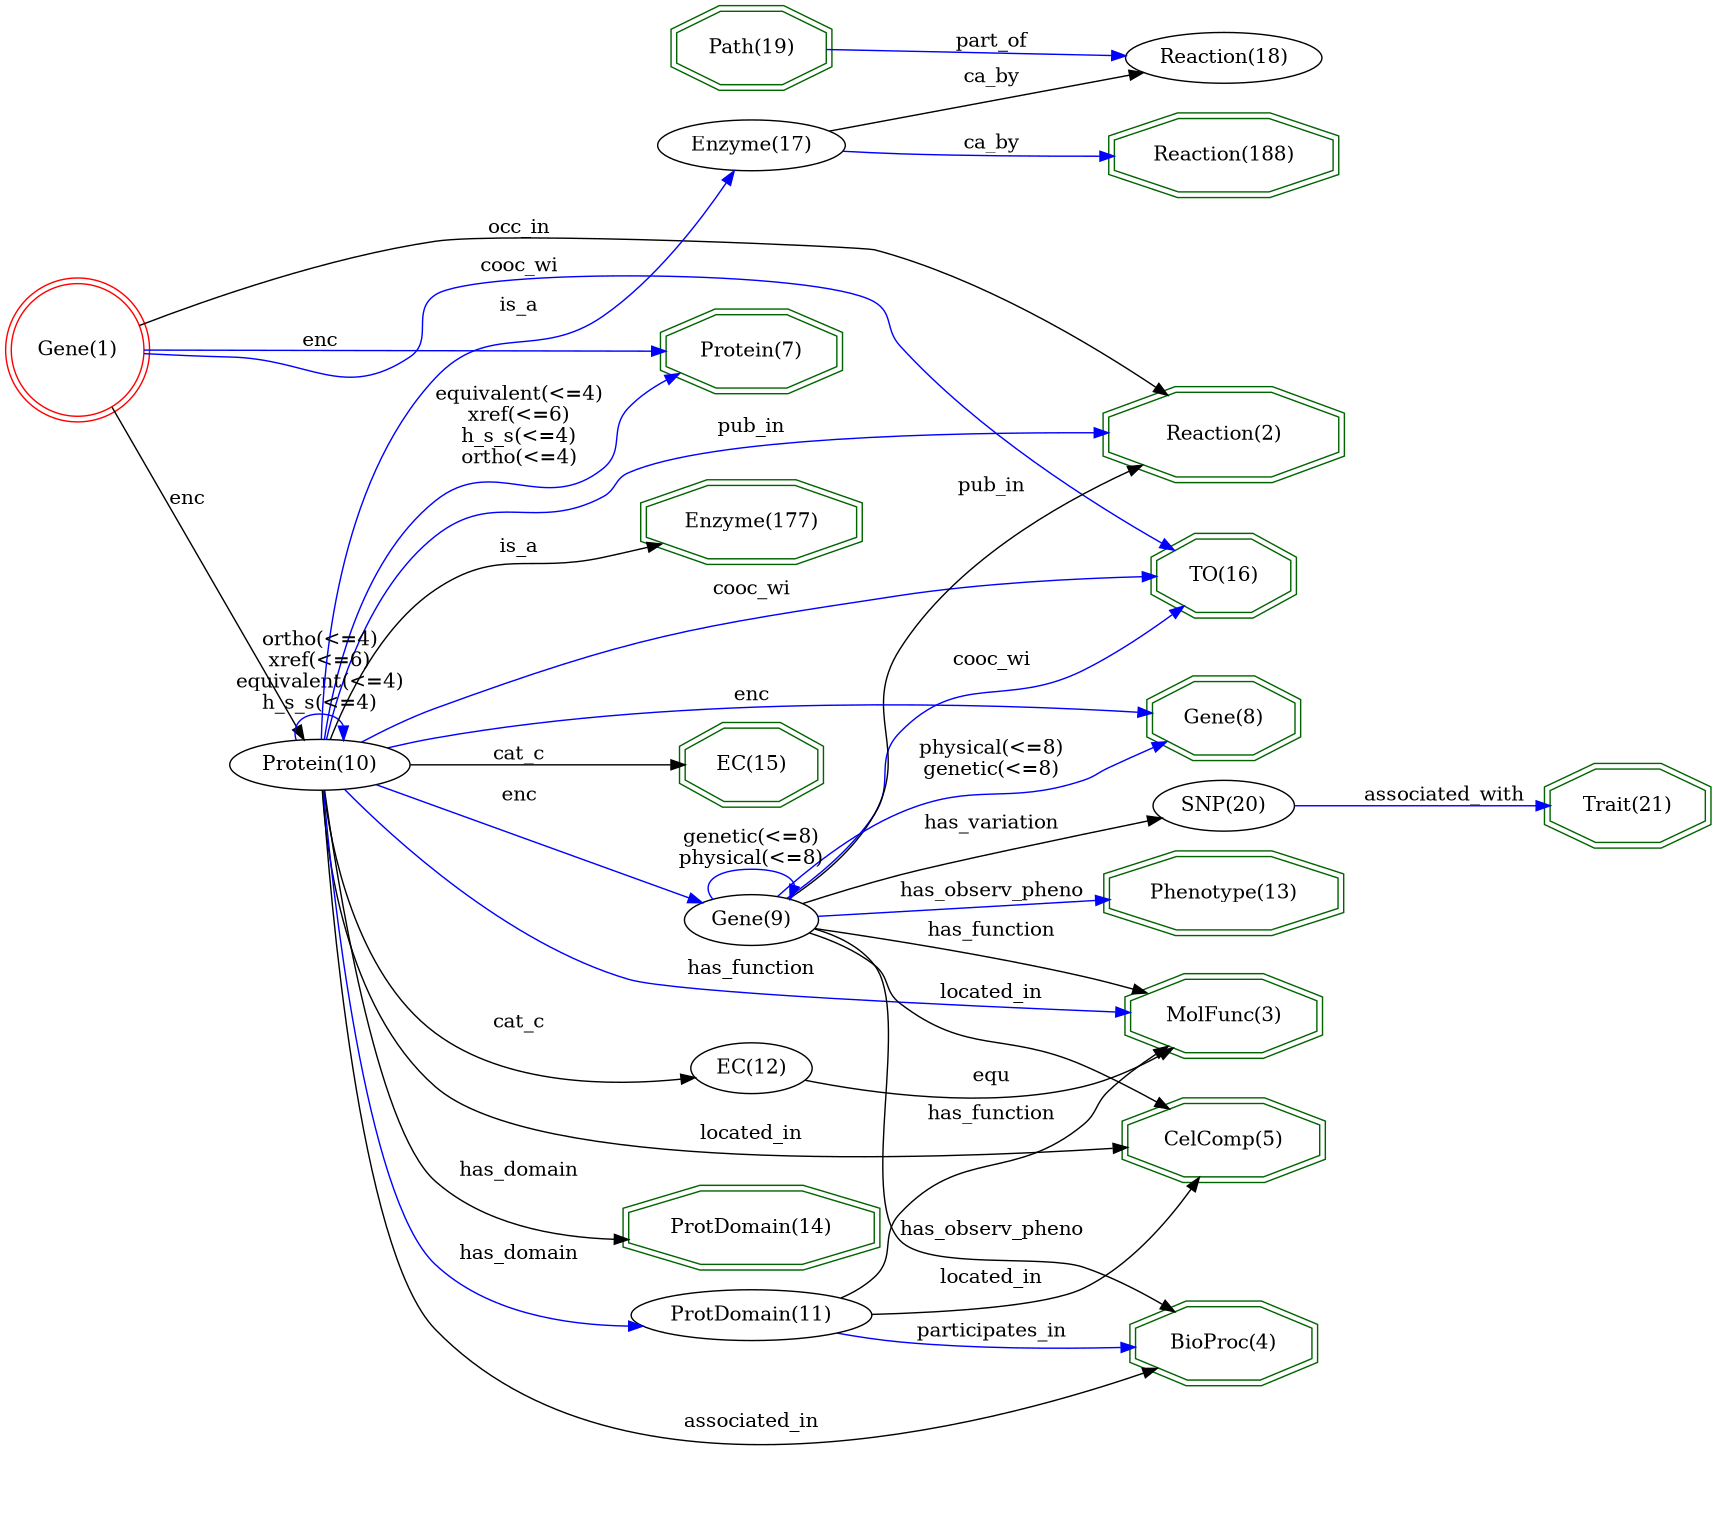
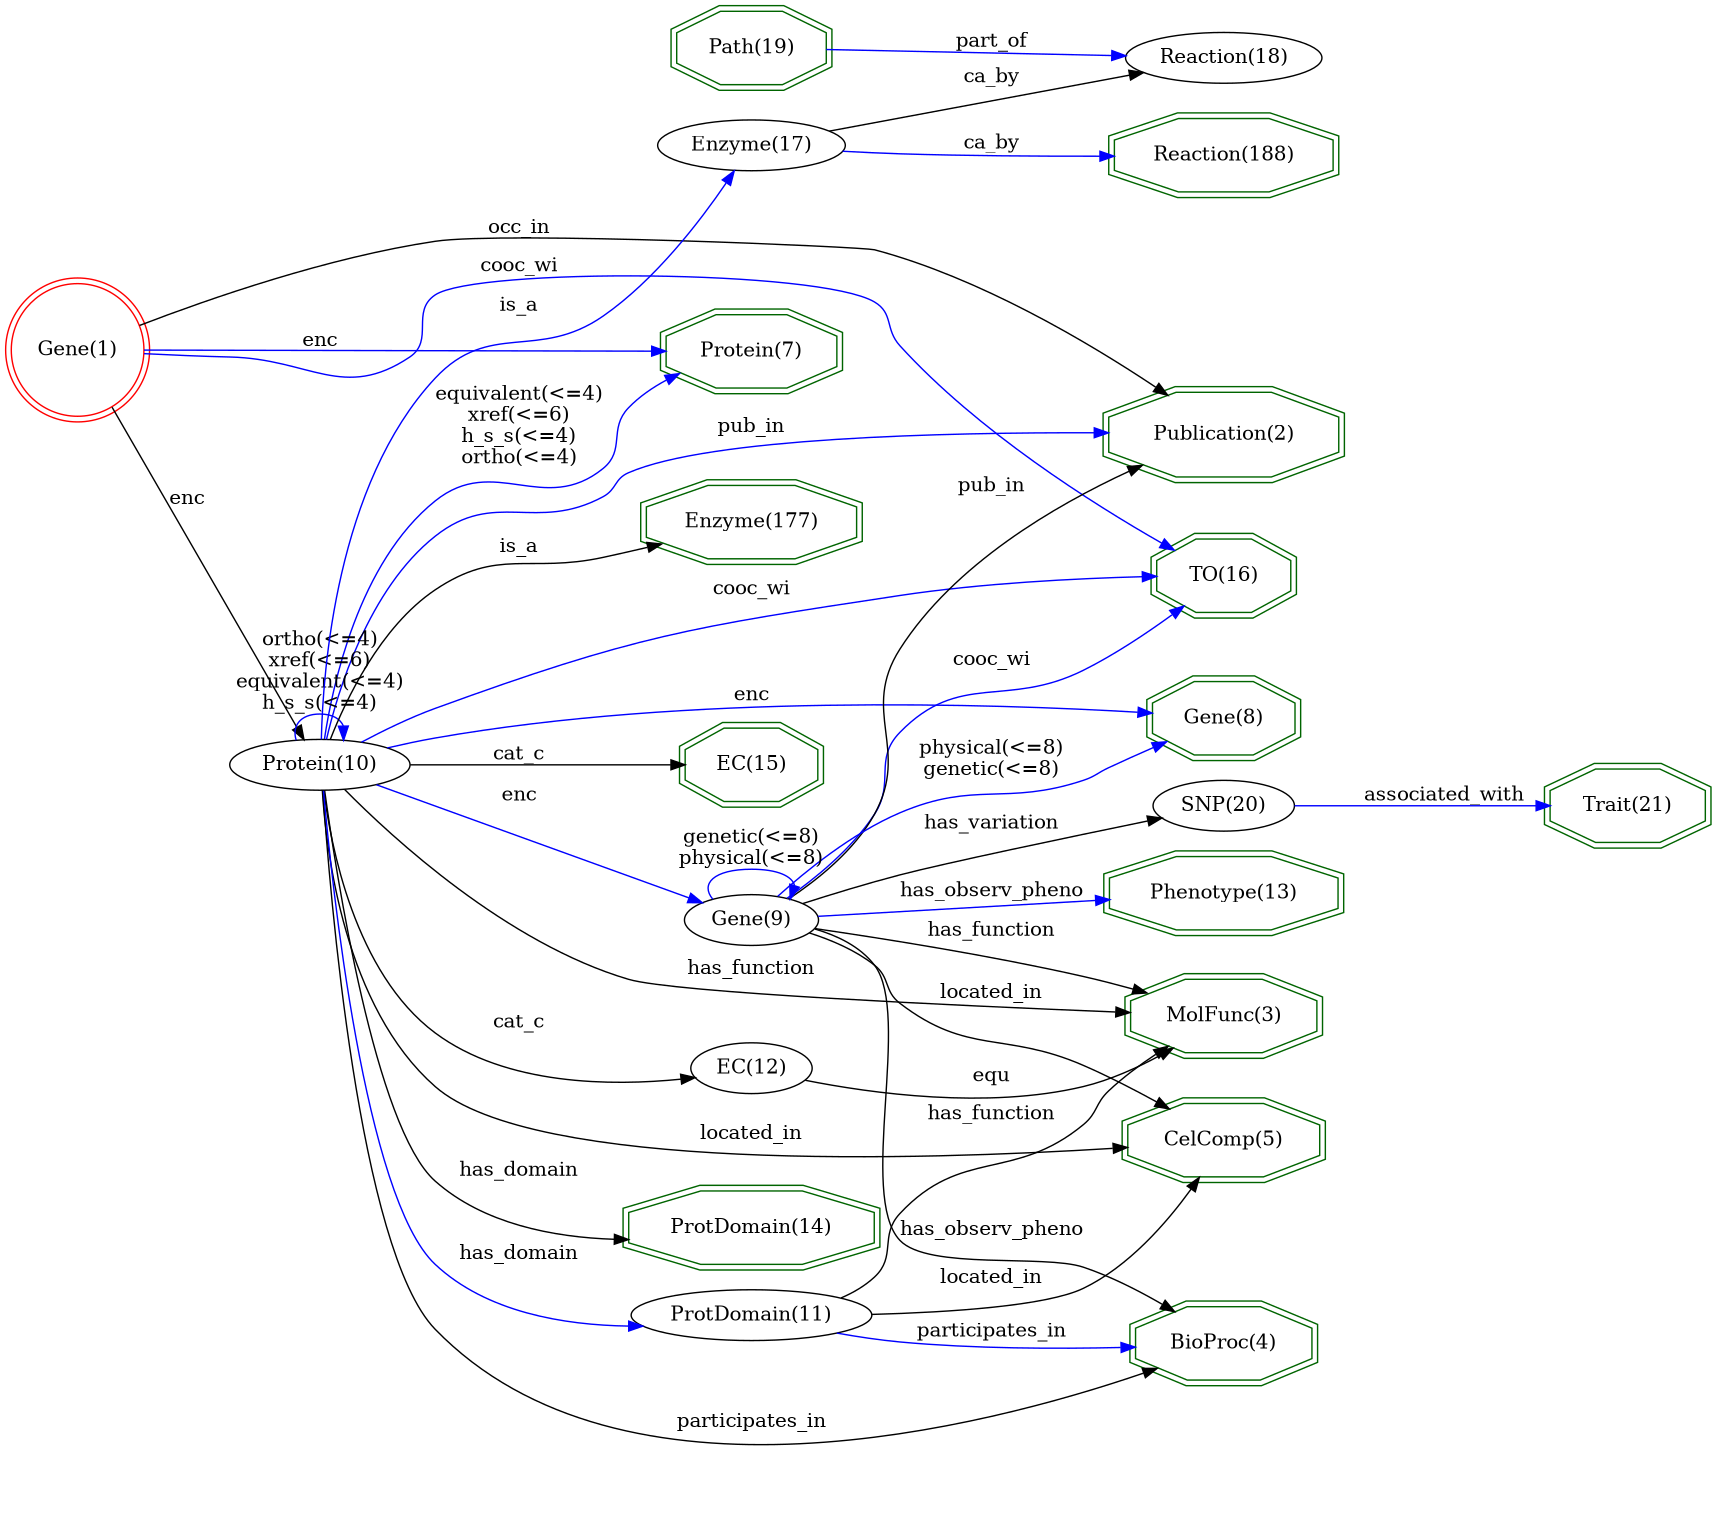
(1224, 435) -> (1224, 435)
(700, 989) -> (700, 989)
(751, 1422) -> (751, 1422)
